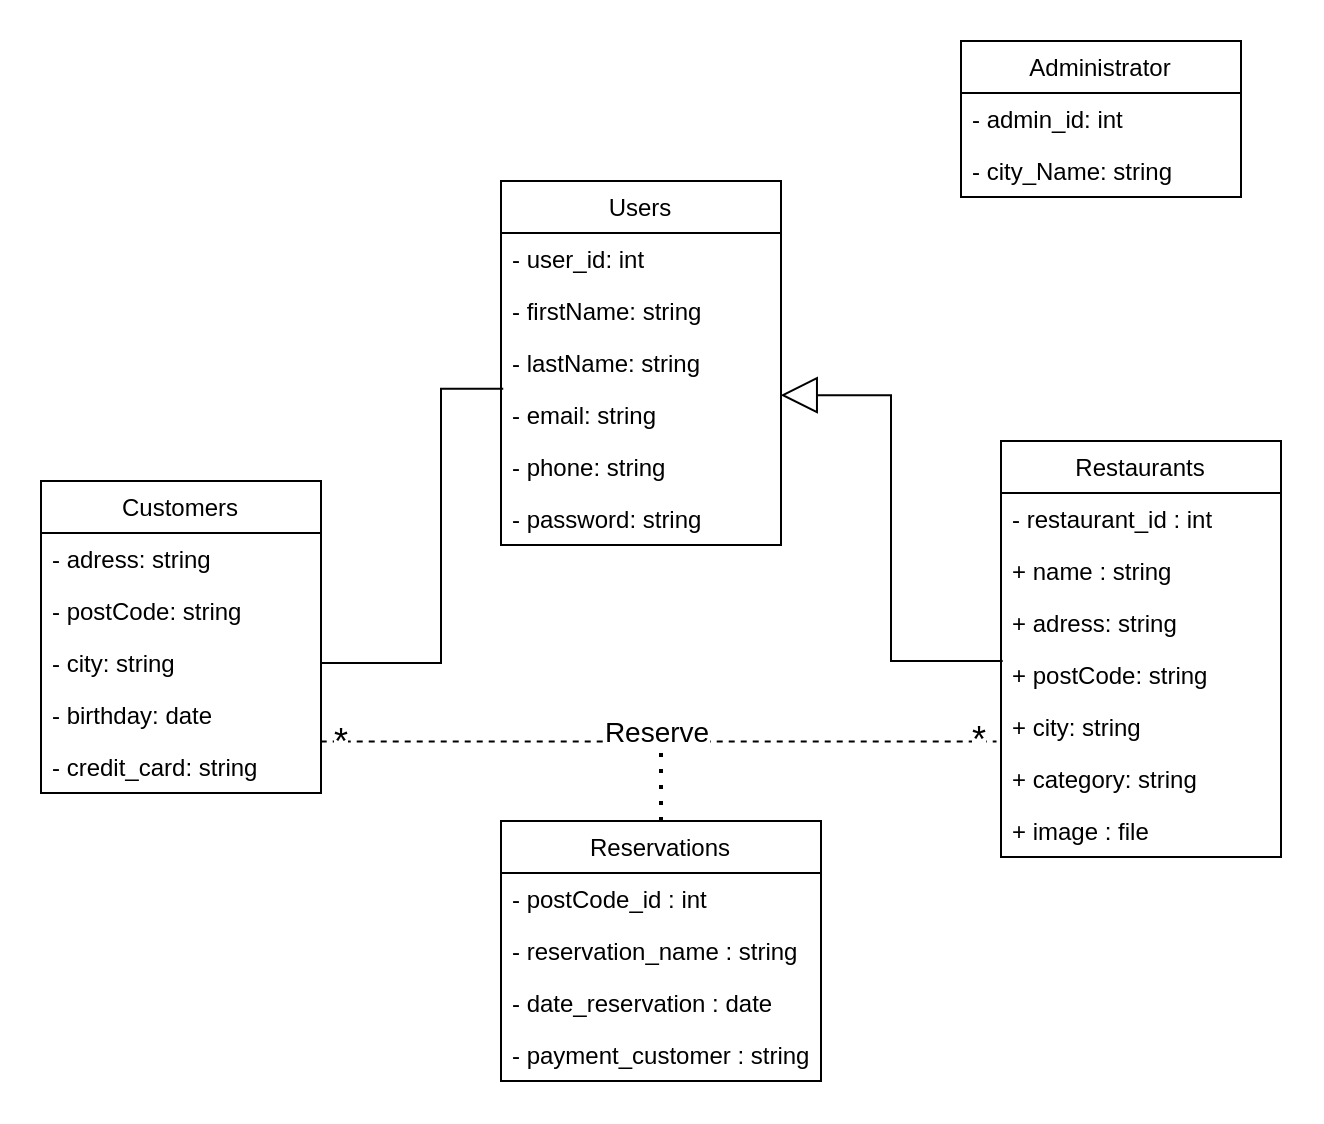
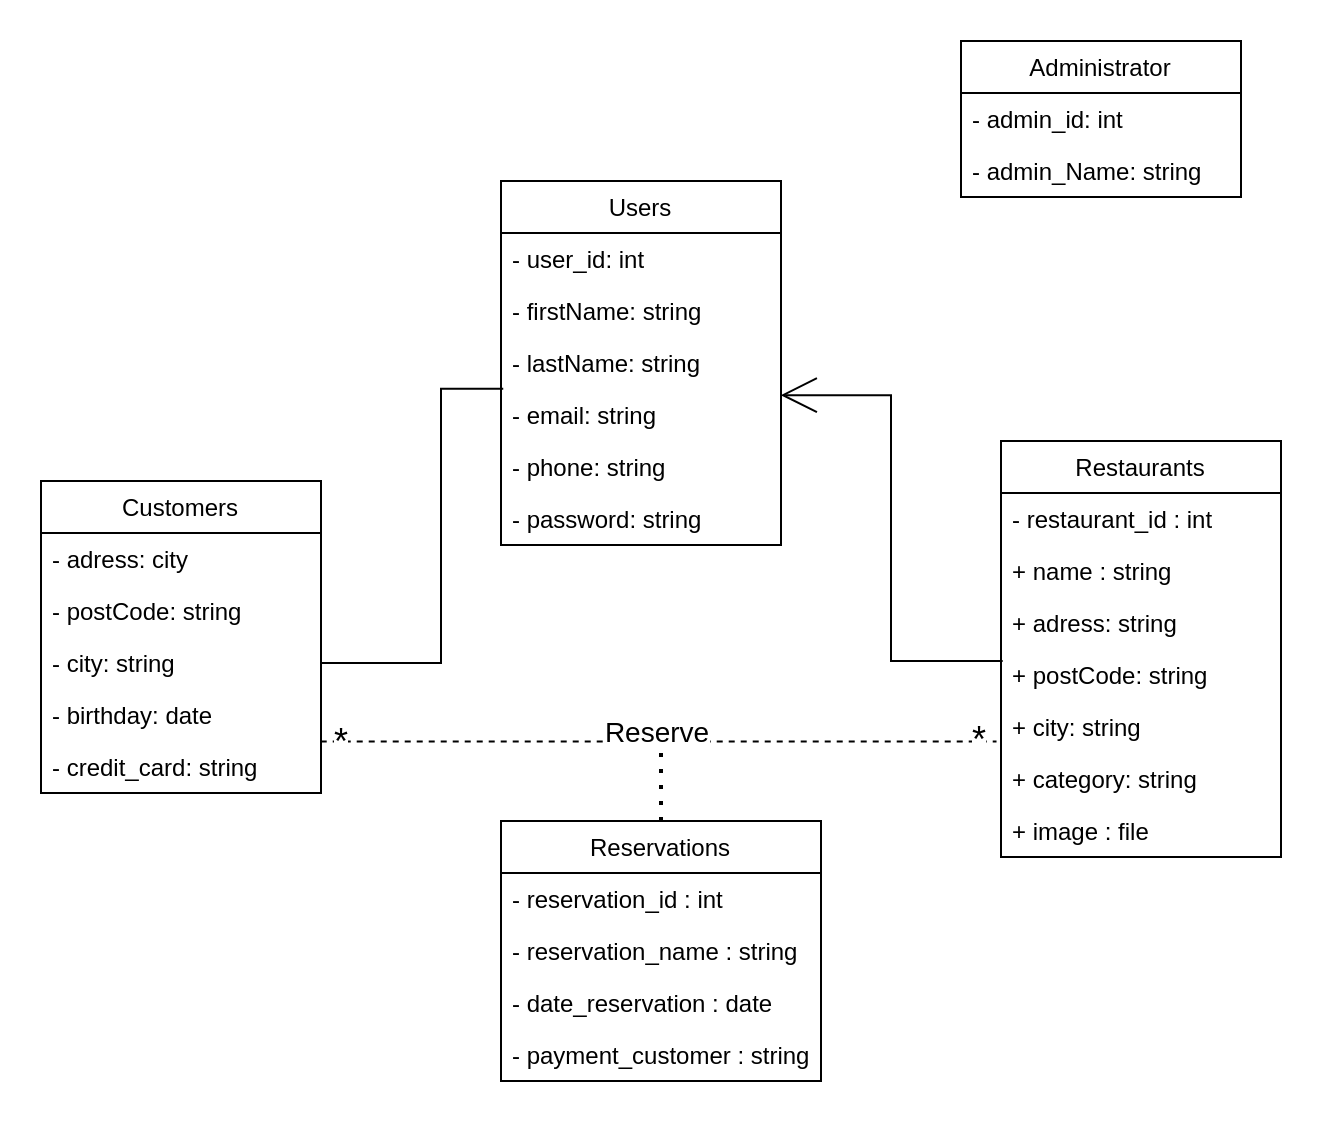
(1084, 172) -> (1091, 172)
(818, 395) -> (802, 395)
(147, 560) -> (134, 560)
(621, 900) -> (638, 900)
